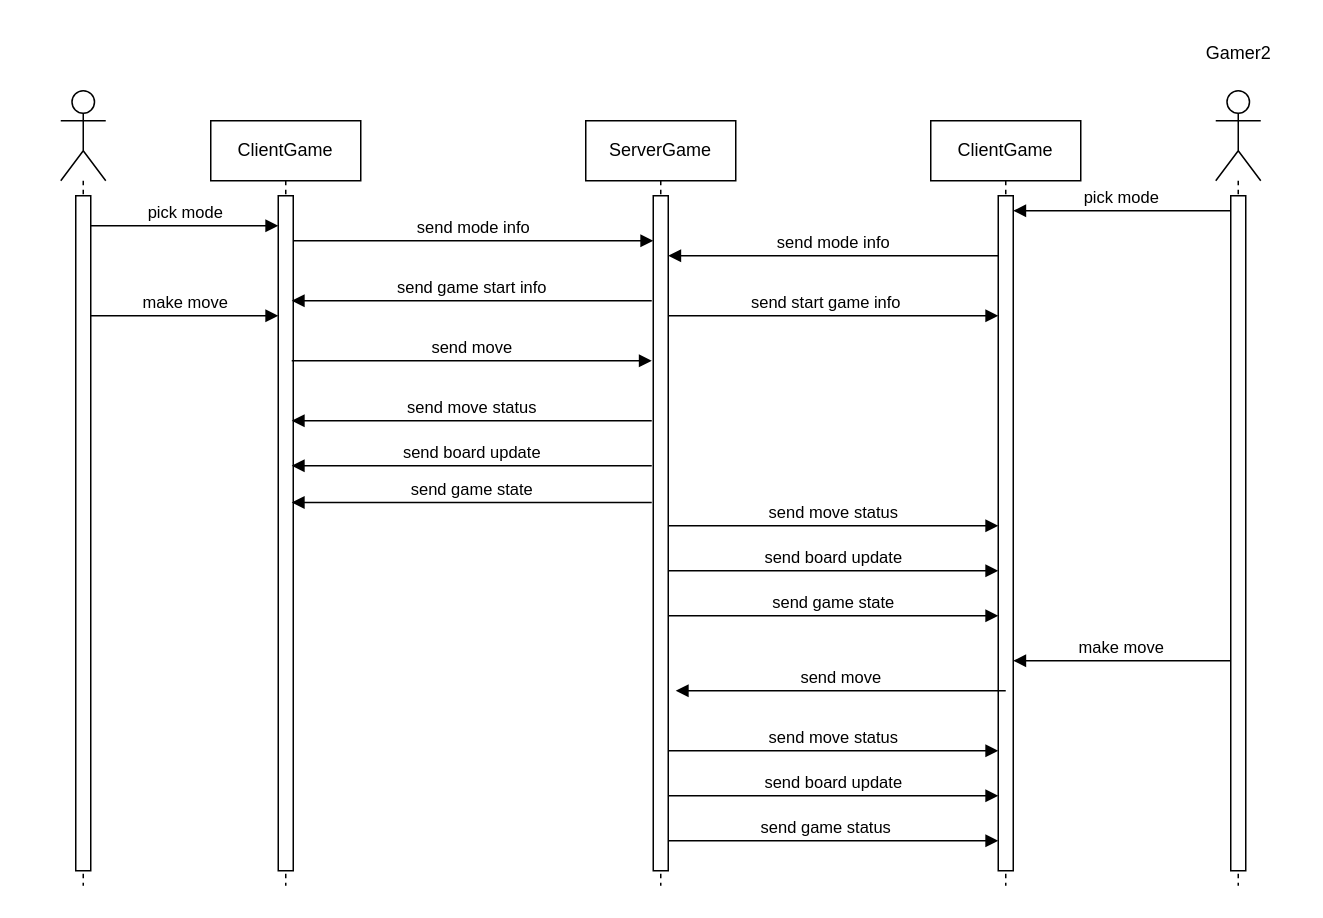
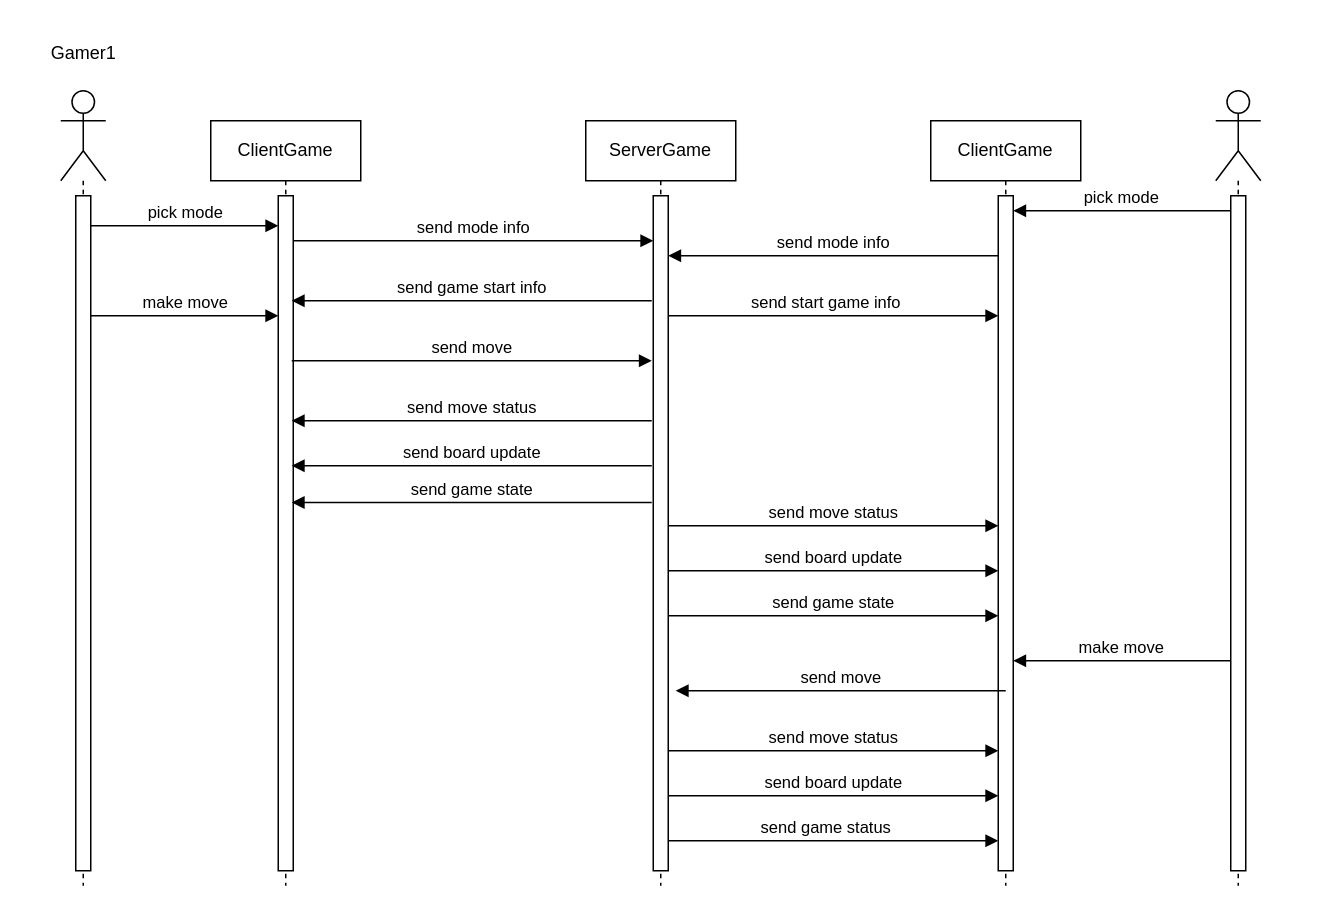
none -> (83, 53)
(1238, 53) -> none
